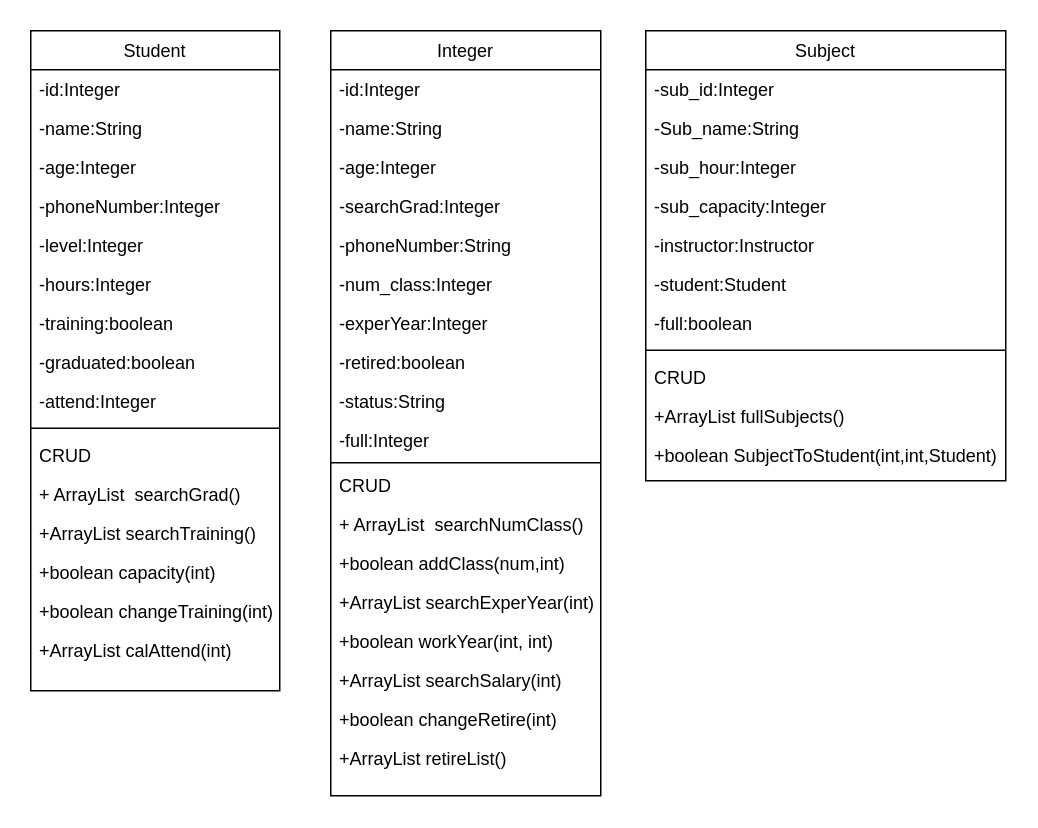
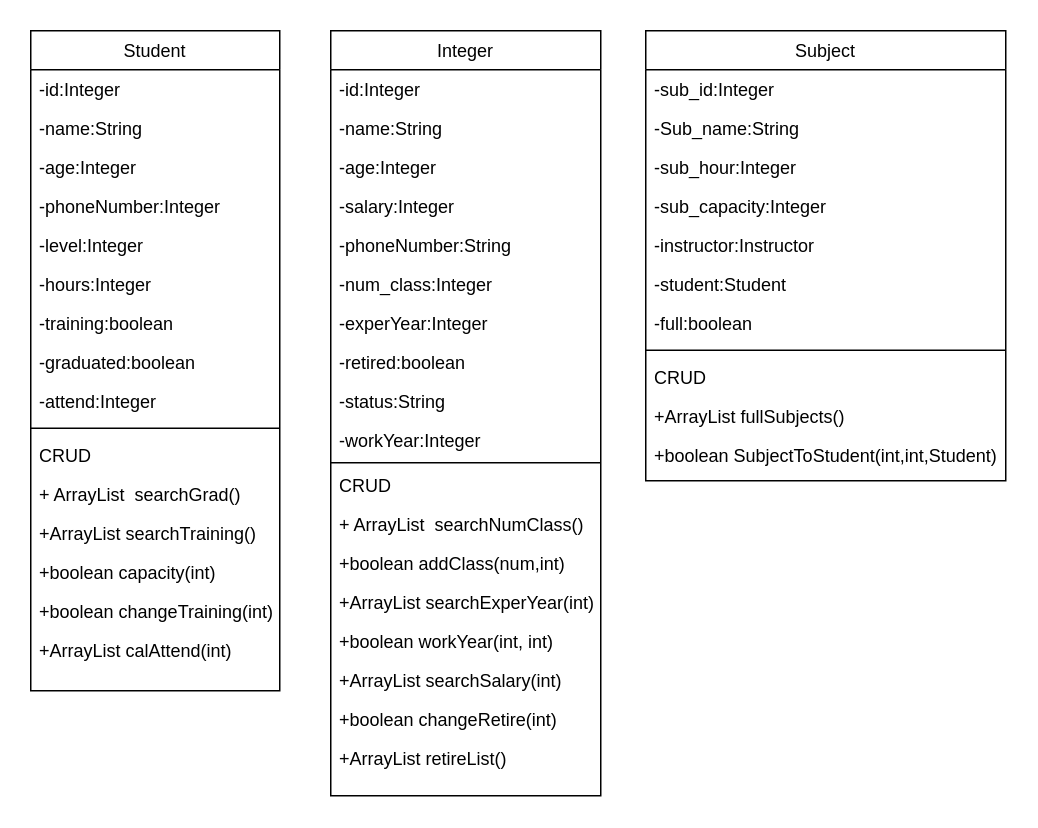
(432, 207) -> (410, 207)
(398, 441) -> (422, 441)
